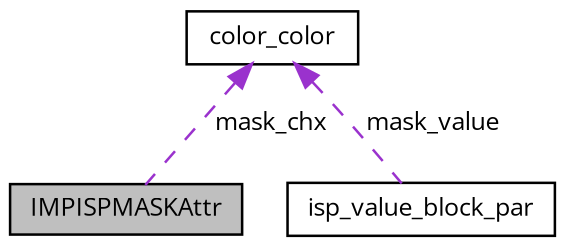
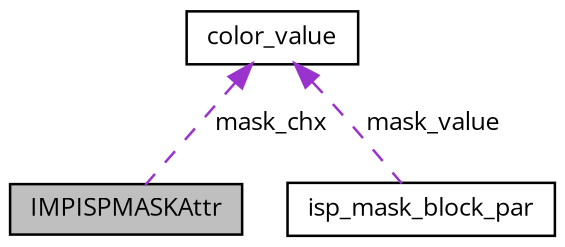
(272, 38) -> (272, 38)
(421, 209) -> (421, 209)
